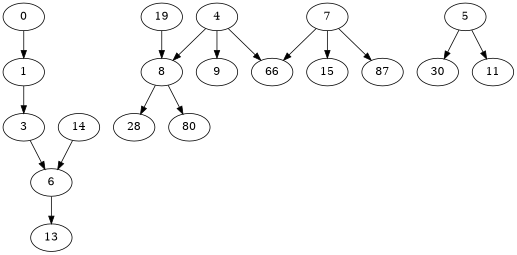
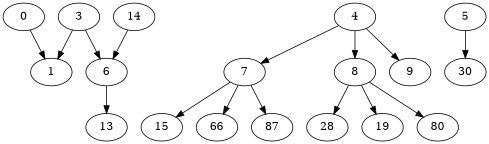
(162, 41) -> (367, 96)
(242, 42) -> (303, 43)
(493, 72) -> none
(24, 96) -> (67, 41)
